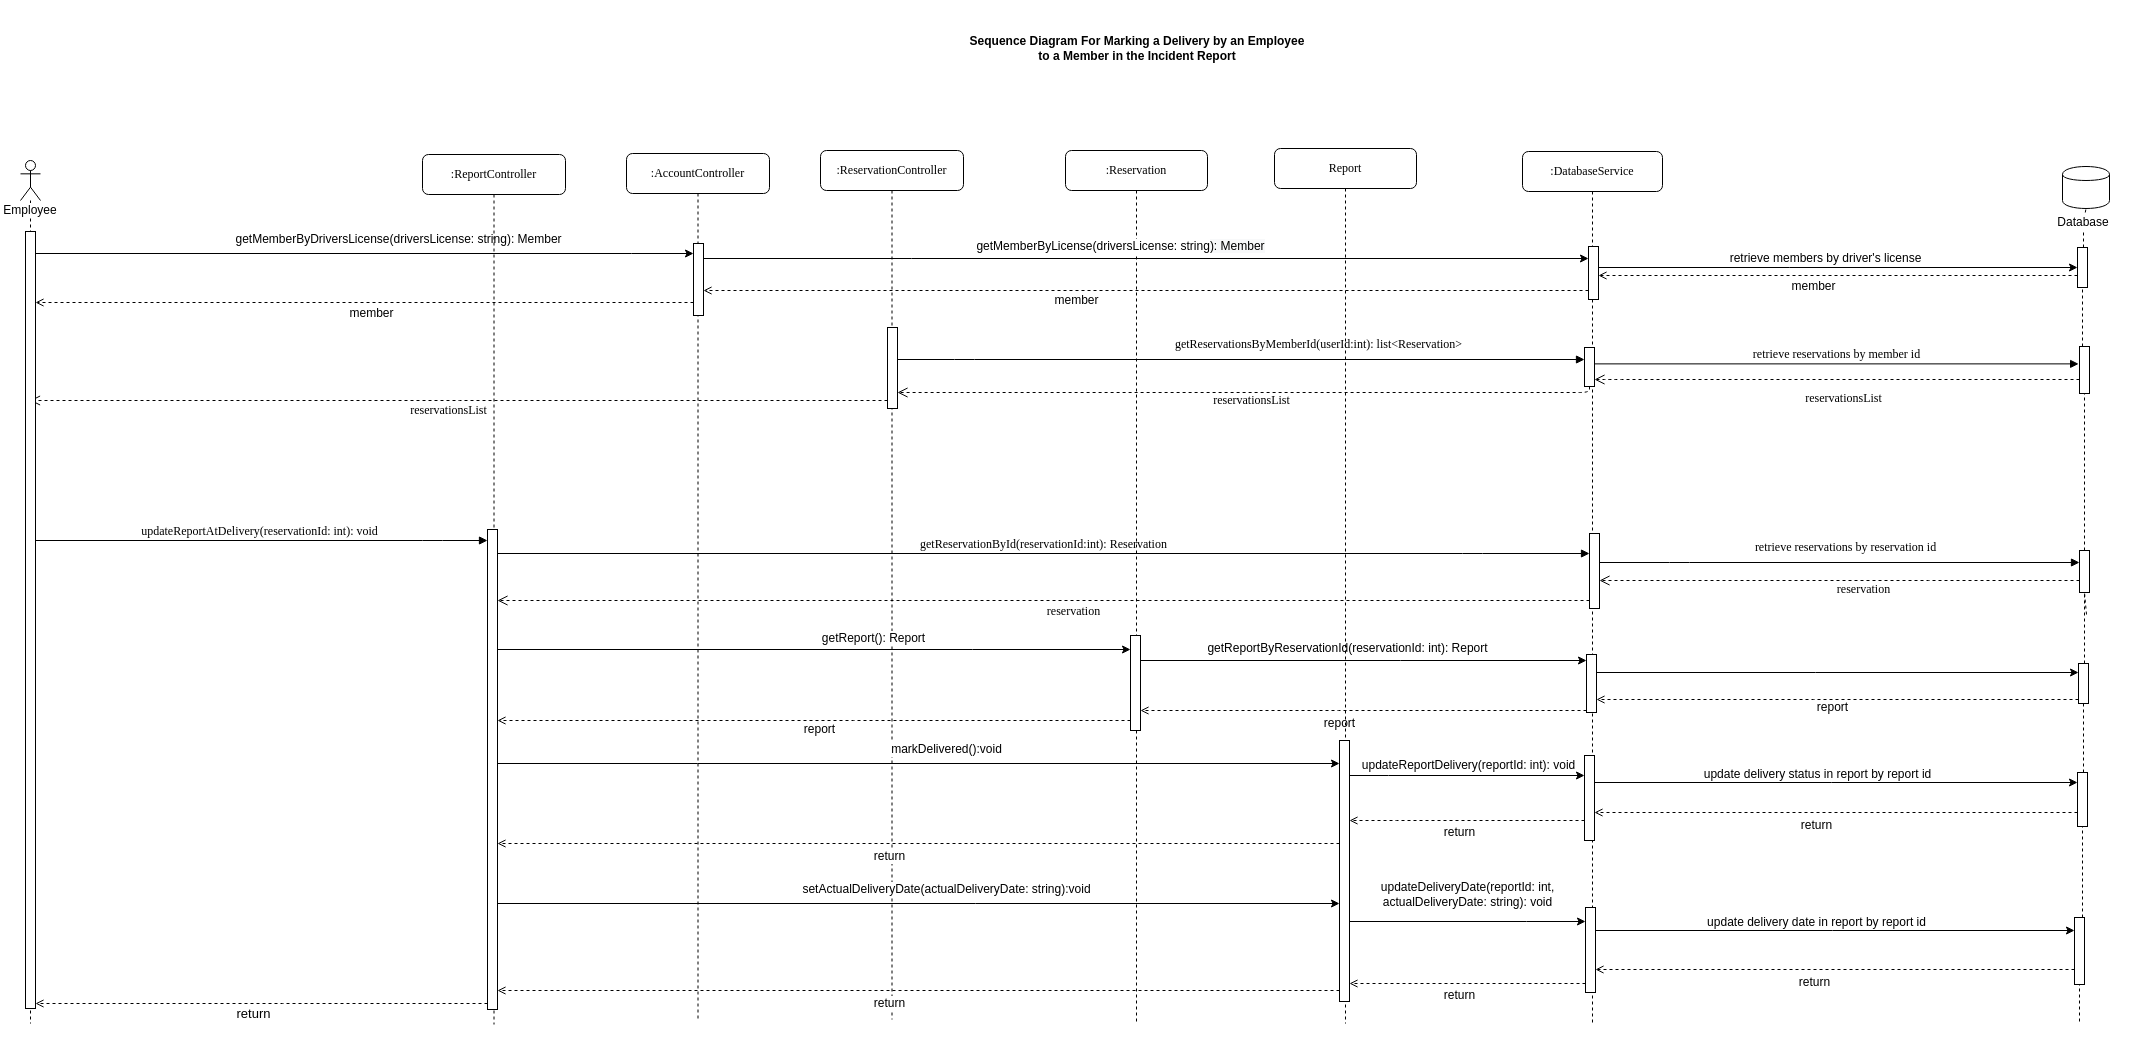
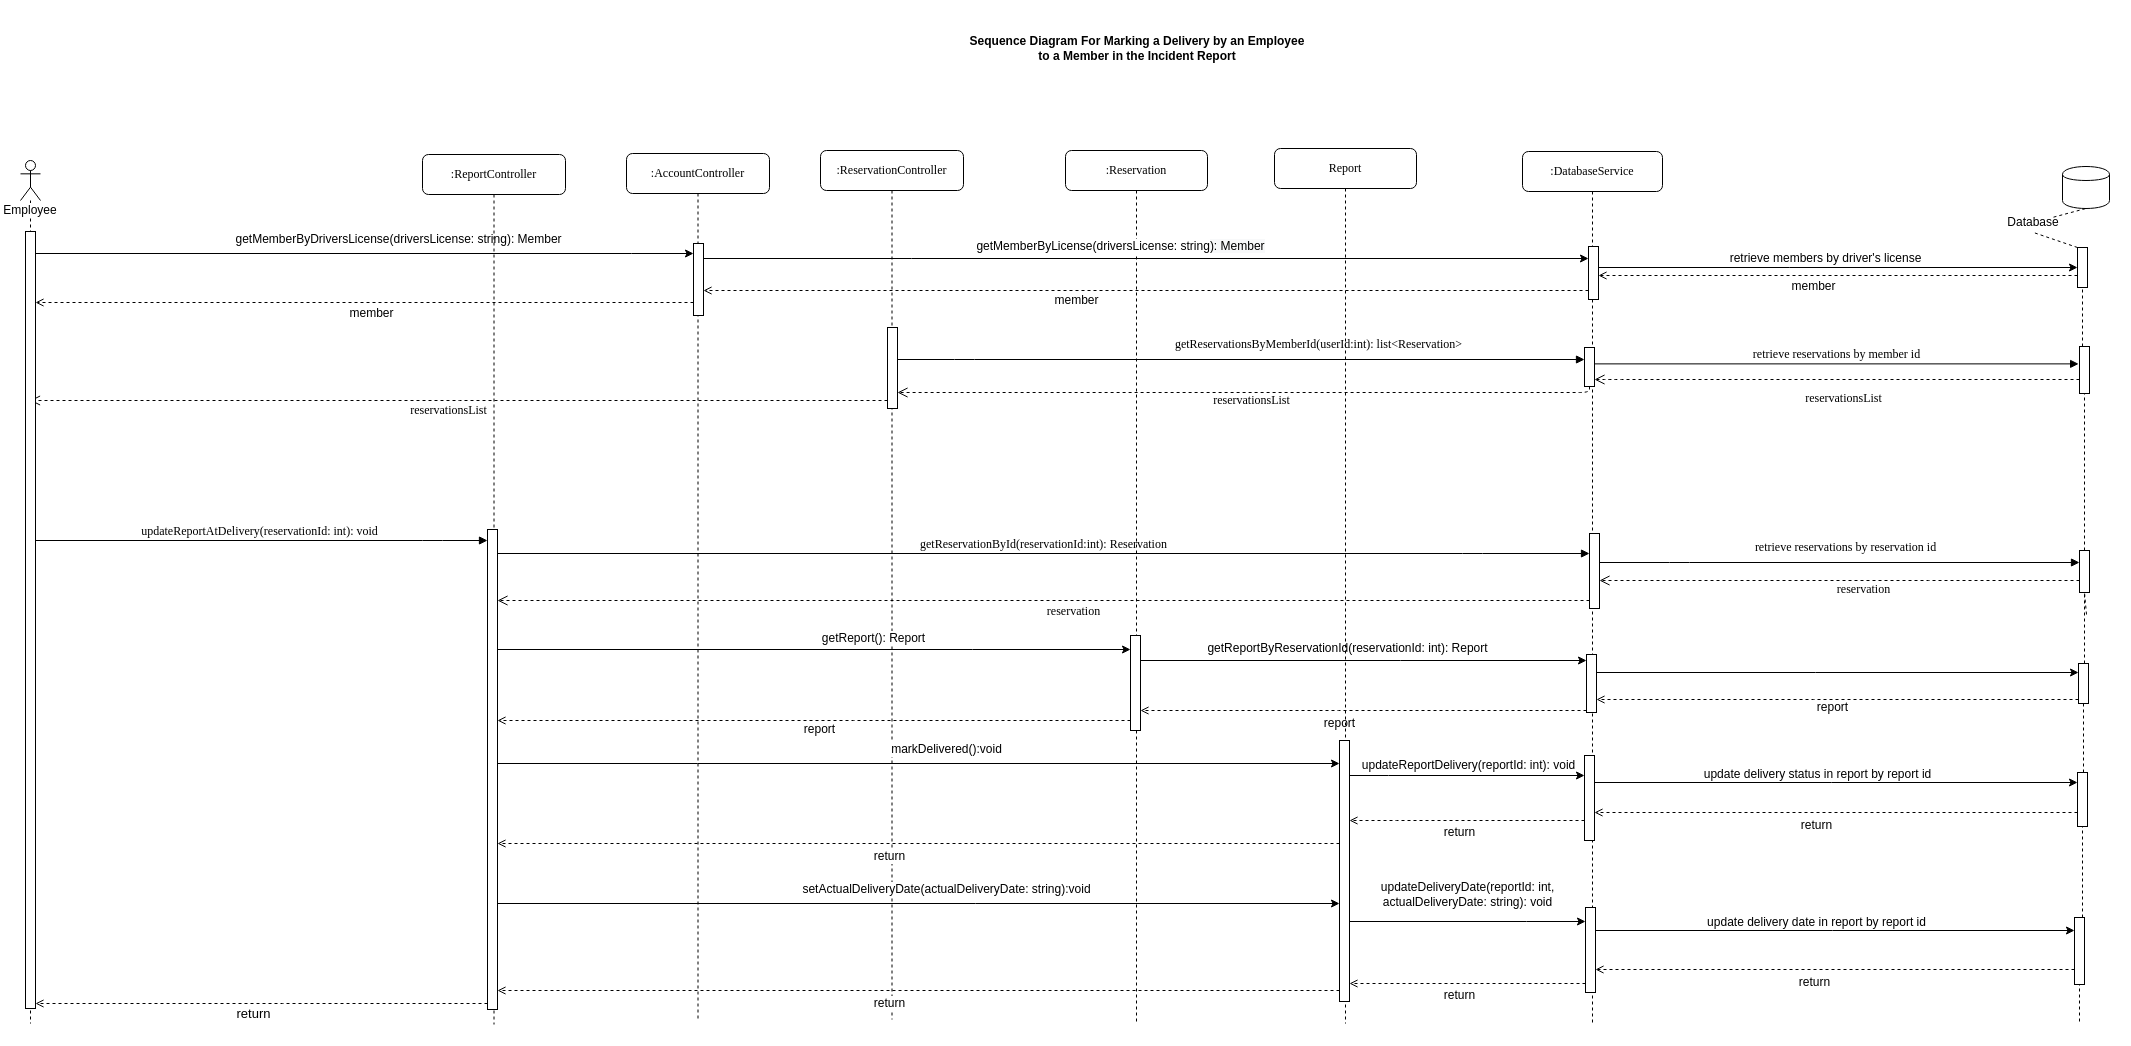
(2084, 223) -> (2034, 223)
